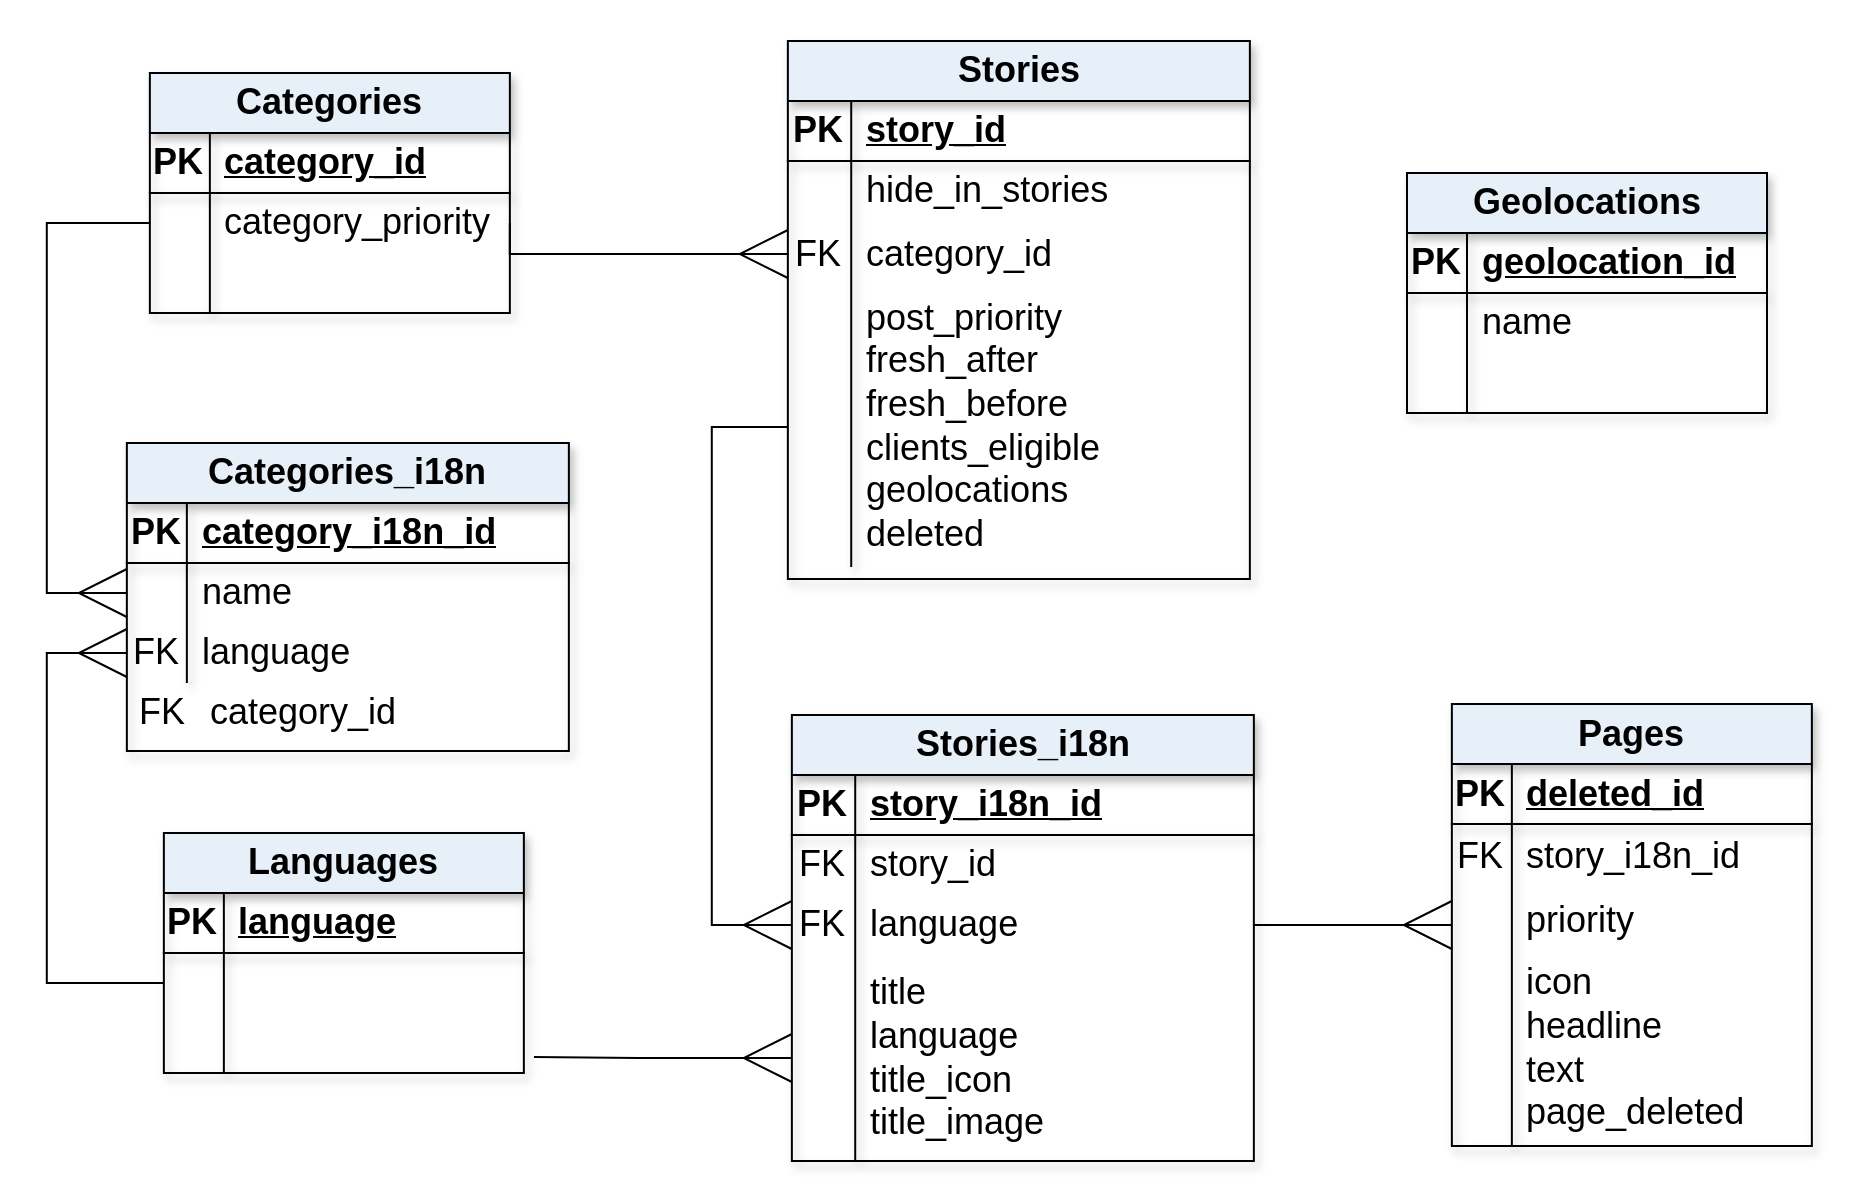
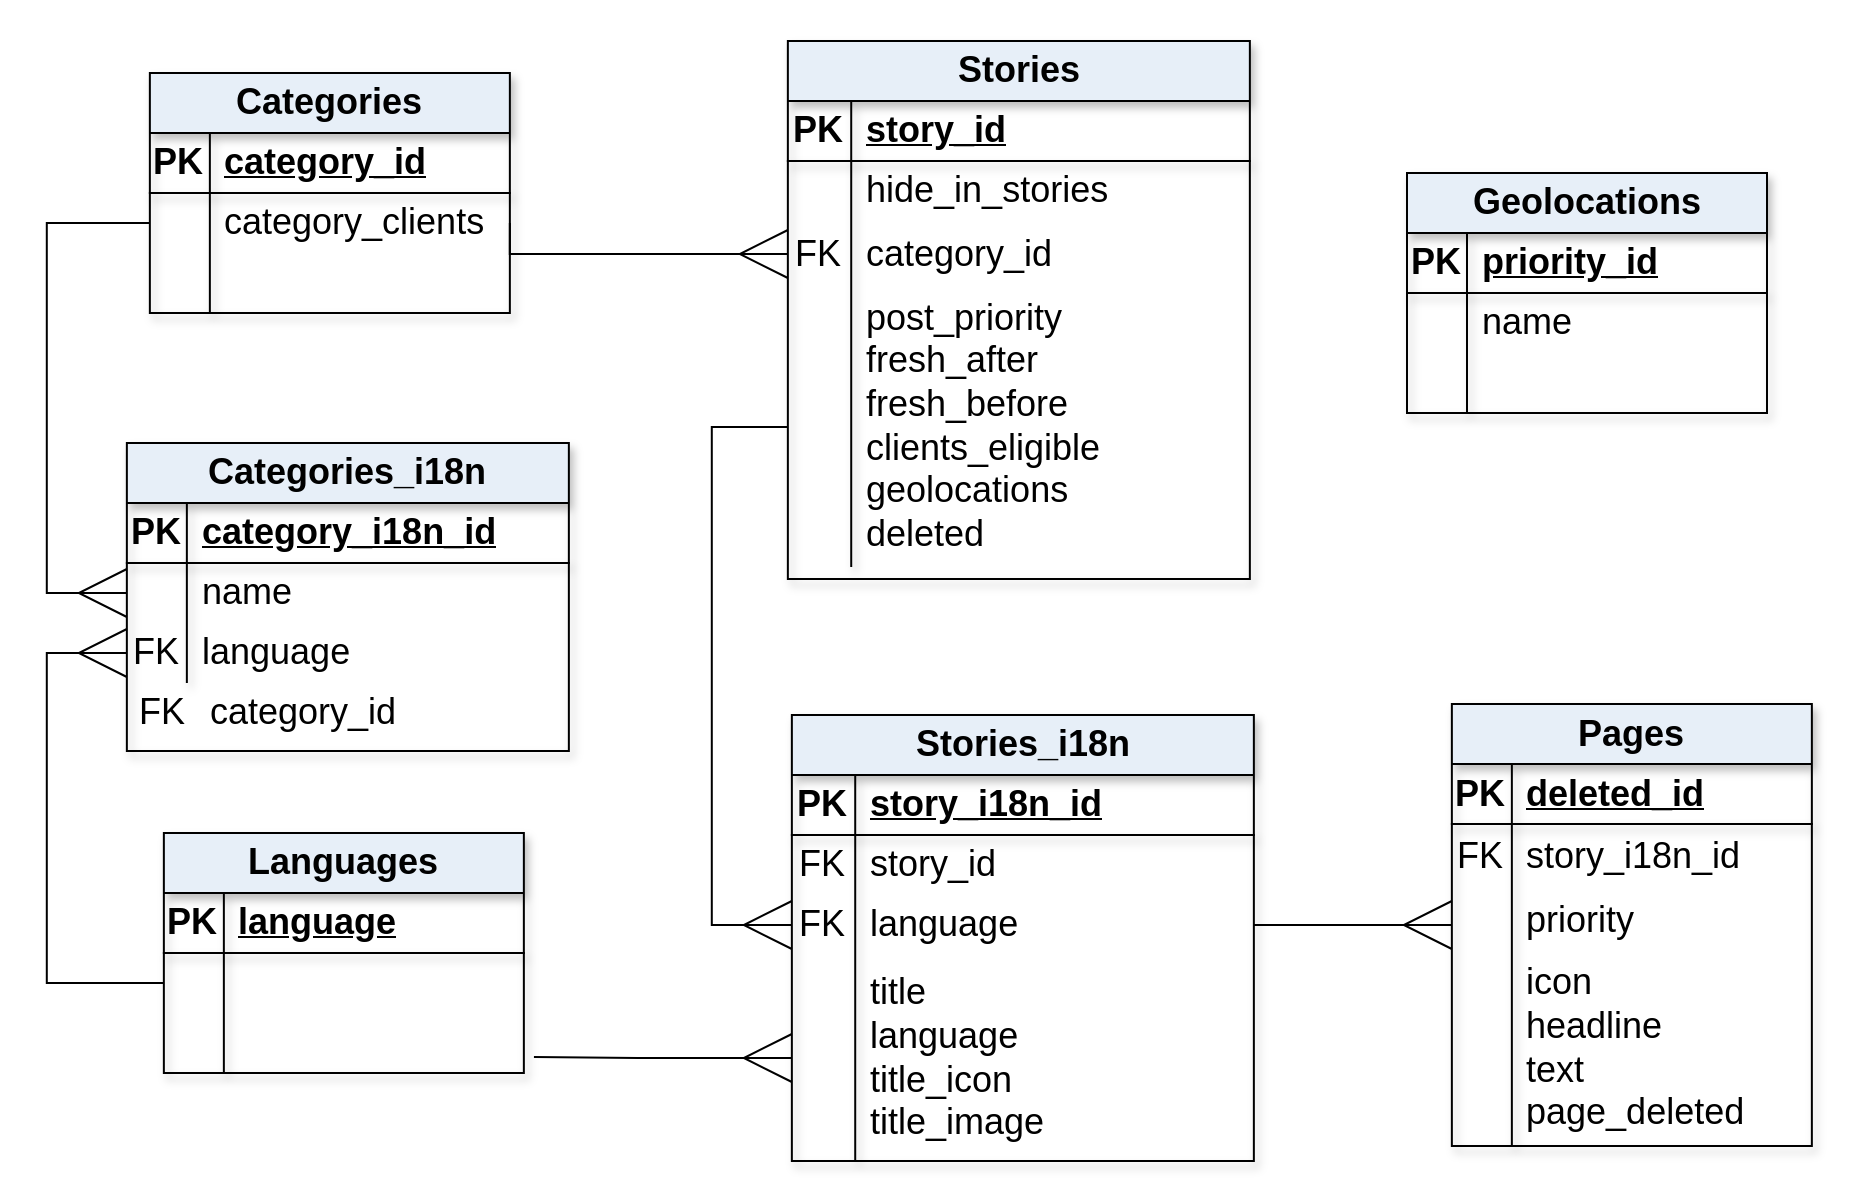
(387, 223) -> (377, 223)
(1610, 263) -> (1580, 263)
